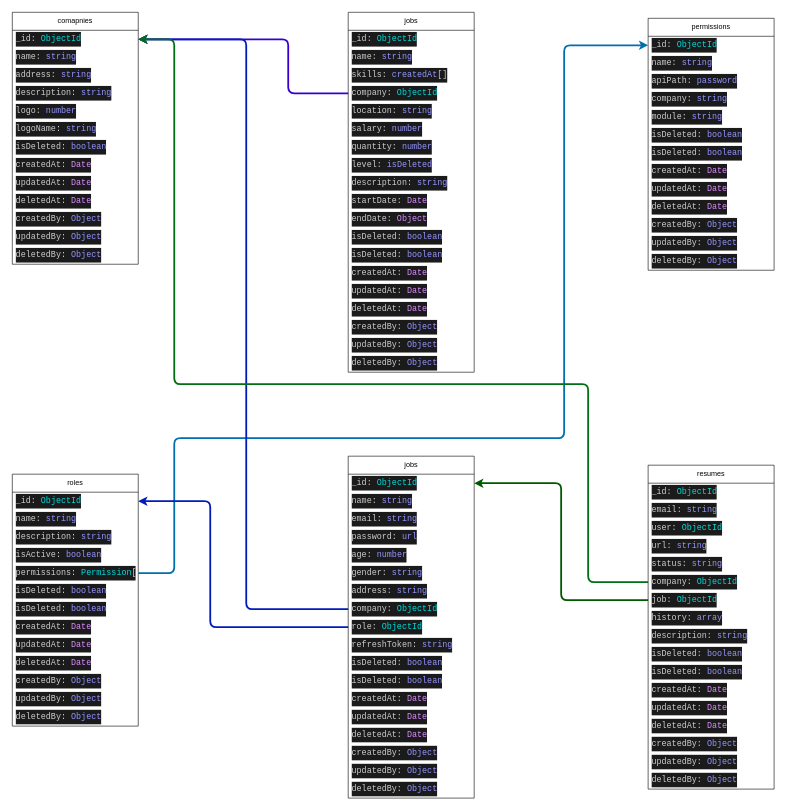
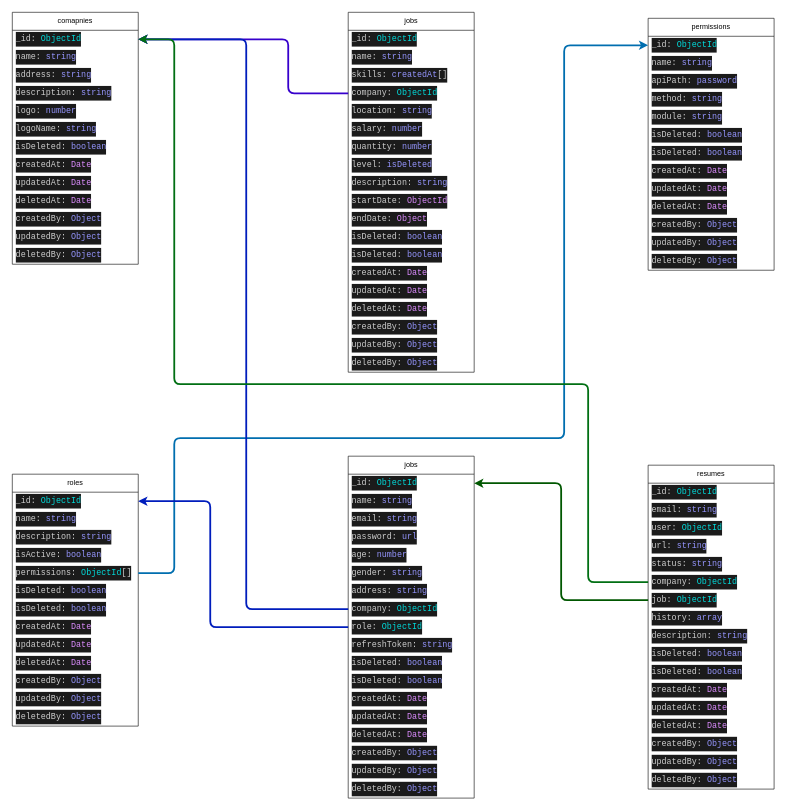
(680, 99) -> (678, 99)
(381, 201) -> (389, 201)
(62, 573) -> (59, 573)
